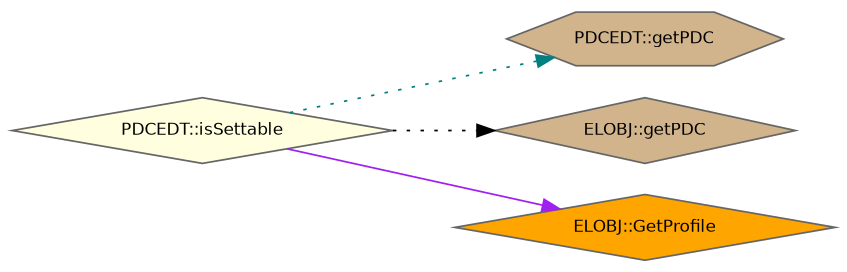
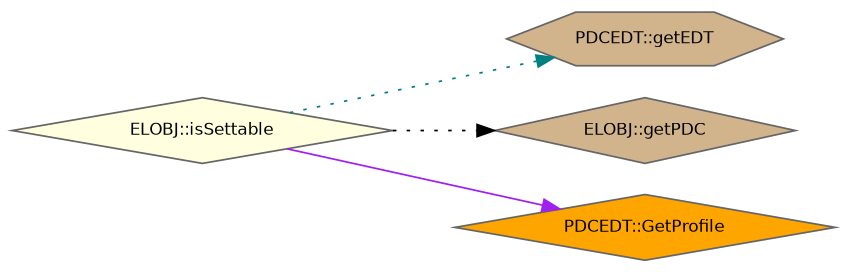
(645, 39) -> (645, 39)
(202, 131) -> (202, 131)
(645, 227) -> (645, 227)
